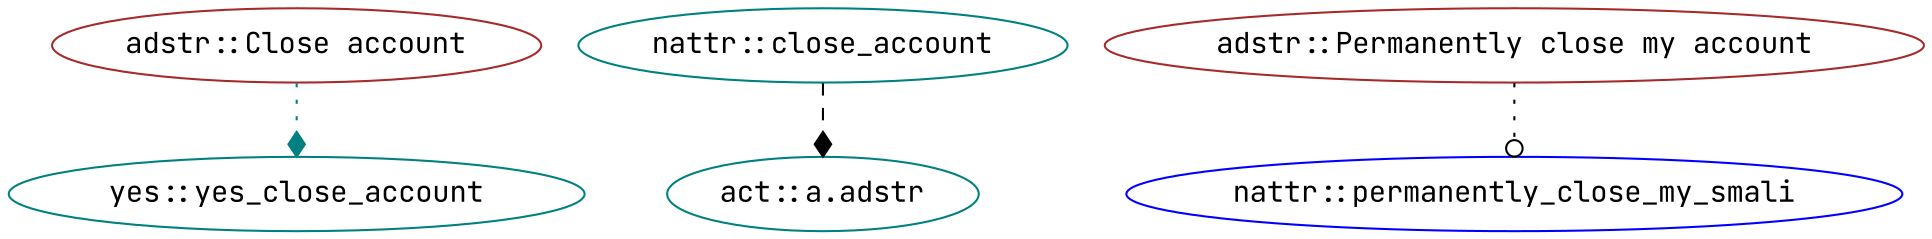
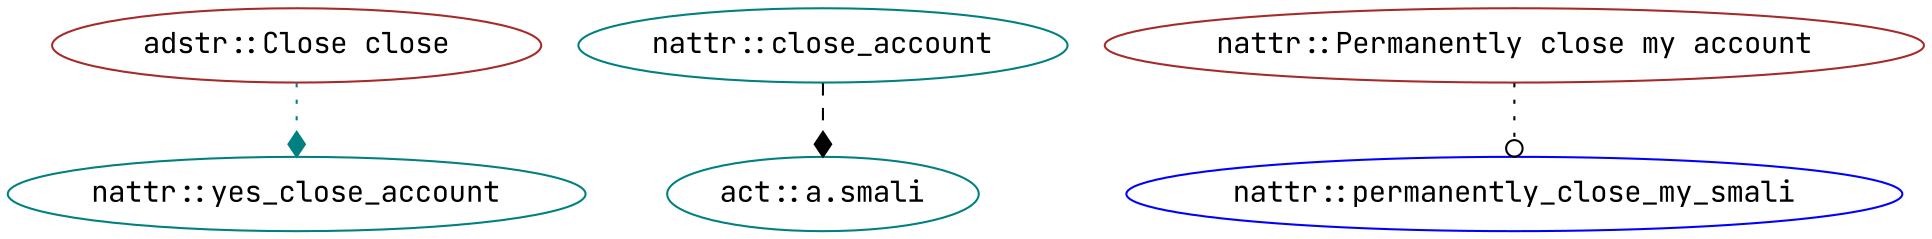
(297, 45) -> (297, 45)
(1514, 45) -> (1514, 45)
(297, 194) -> (297, 194)
(823, 194) -> (823, 194)
